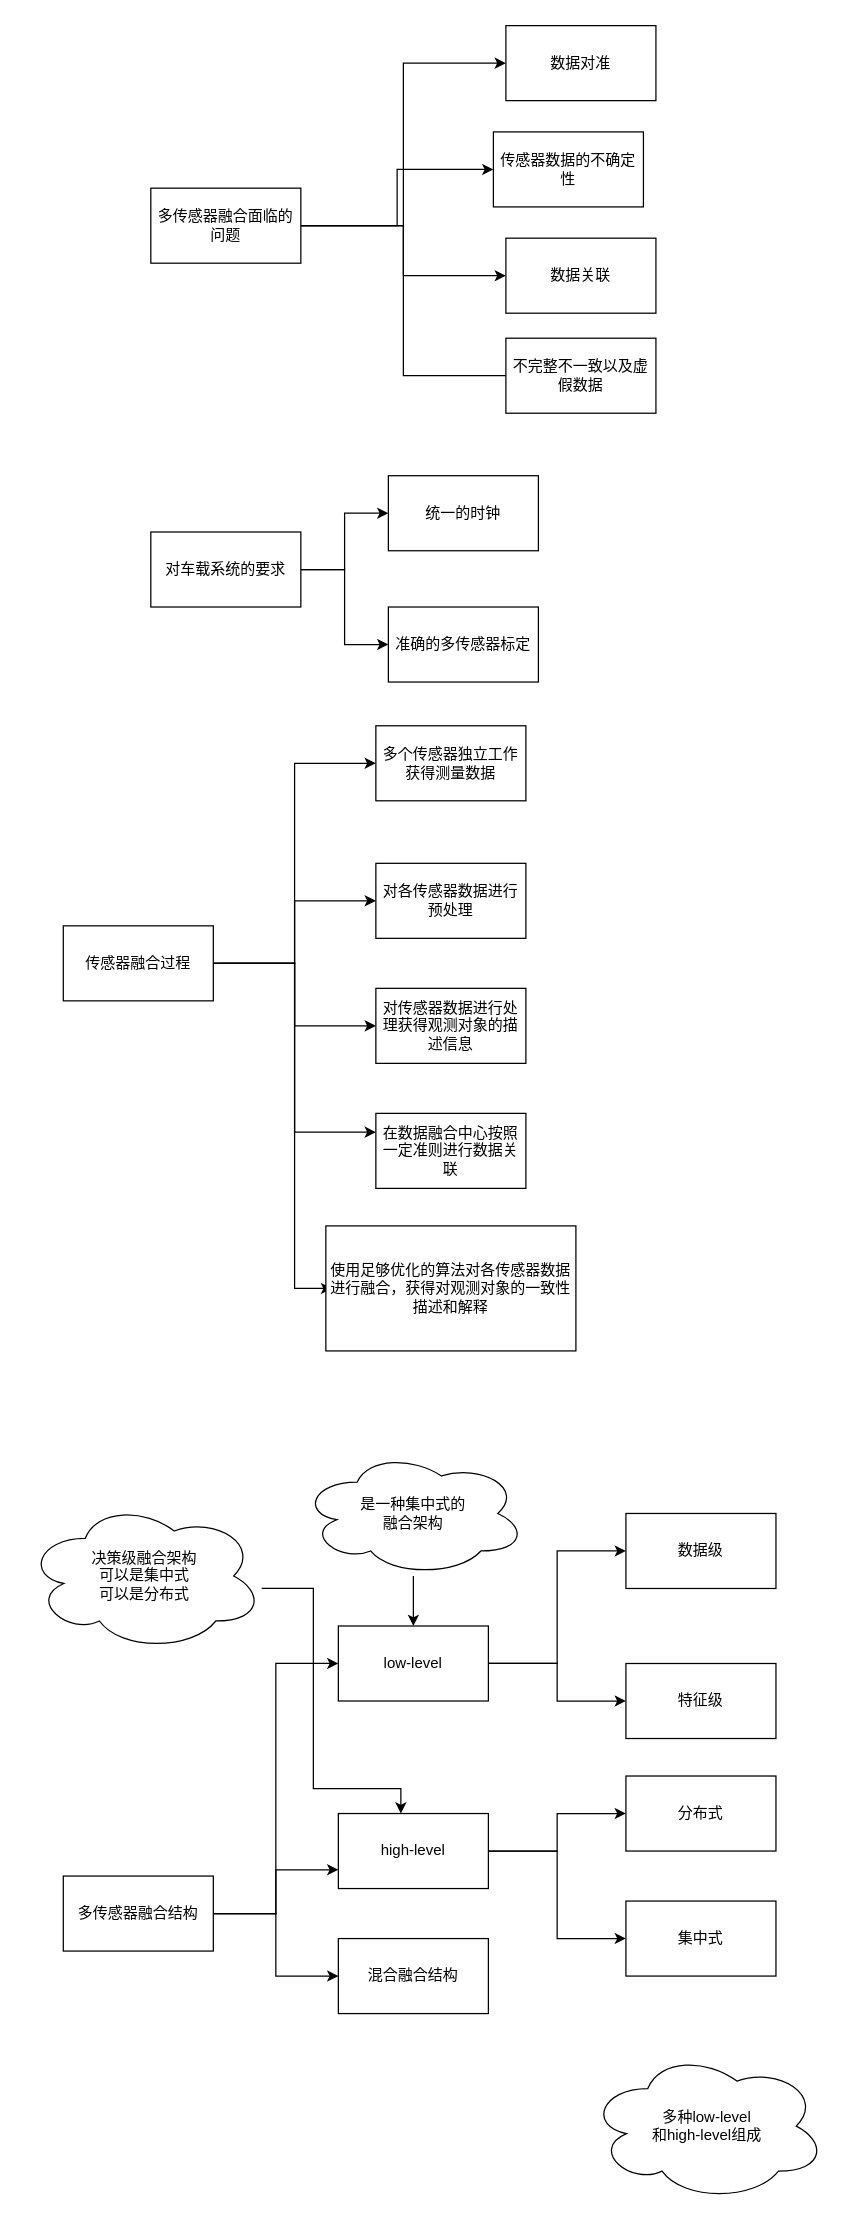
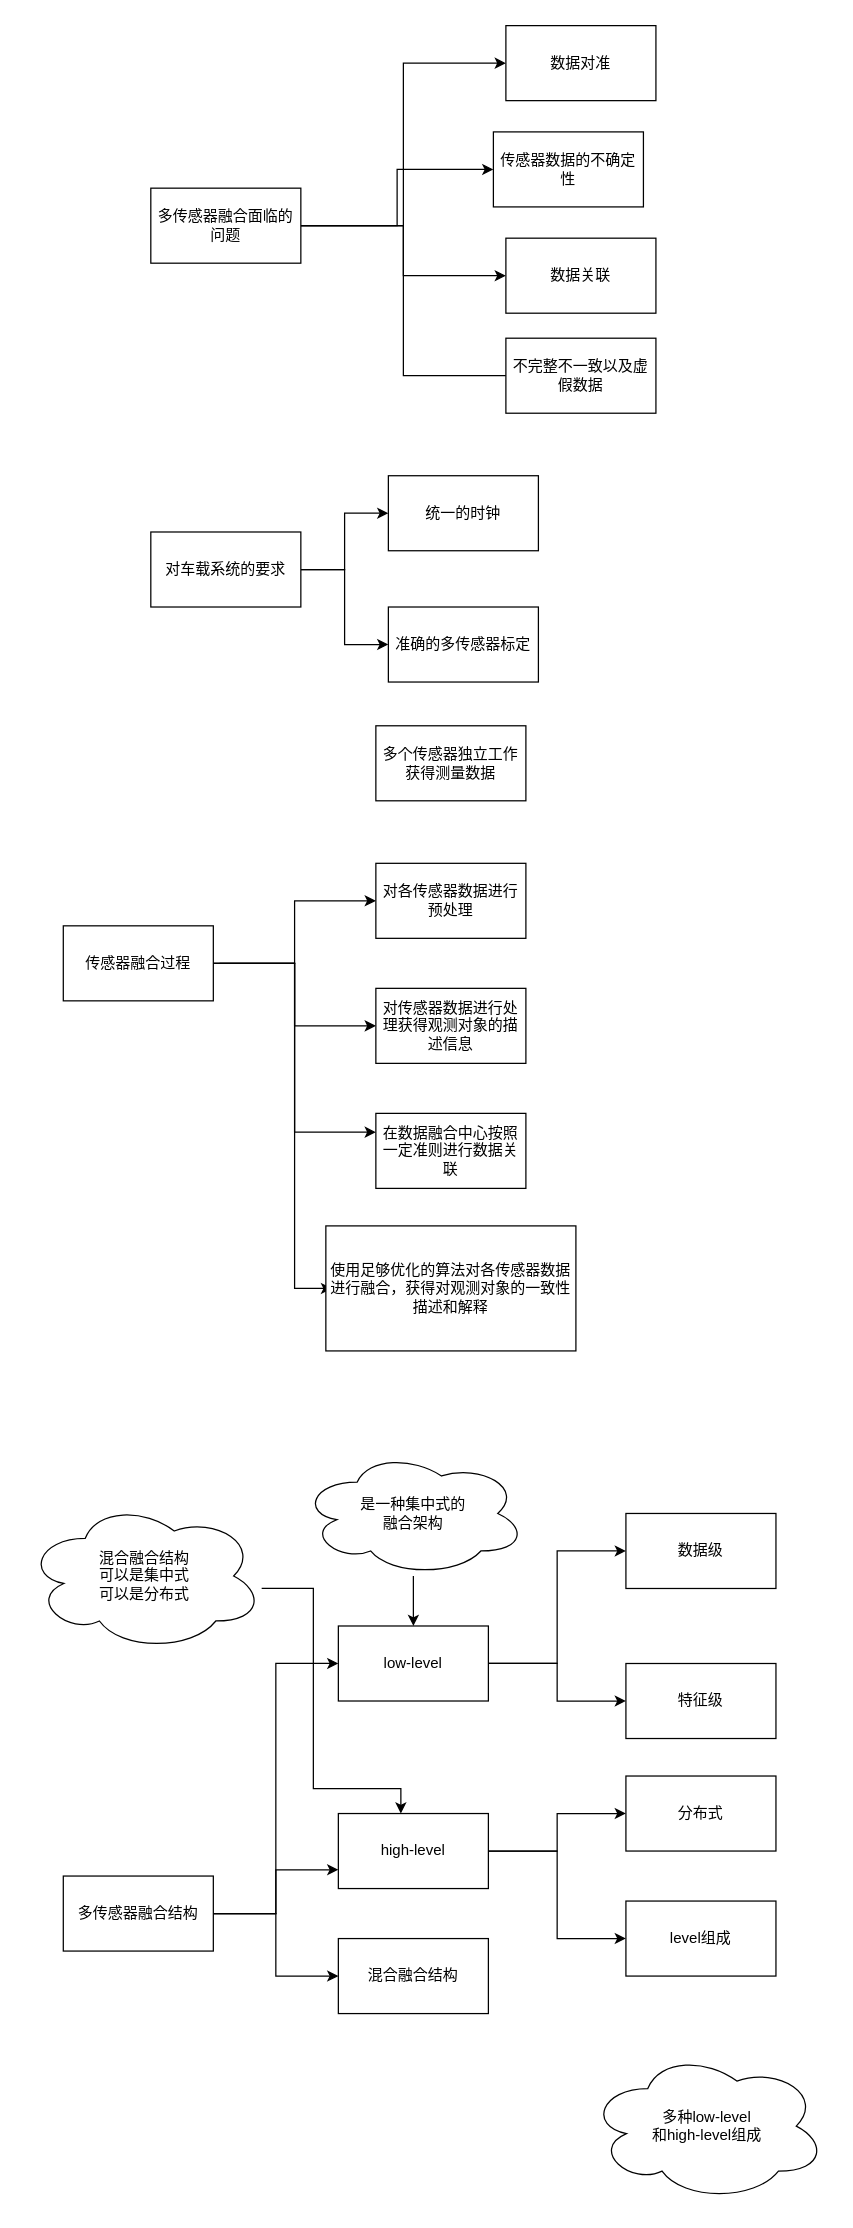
(294, 794) -> none
(144, 1576) -> (144, 1576)
(701, 1938) -> (701, 1938)
